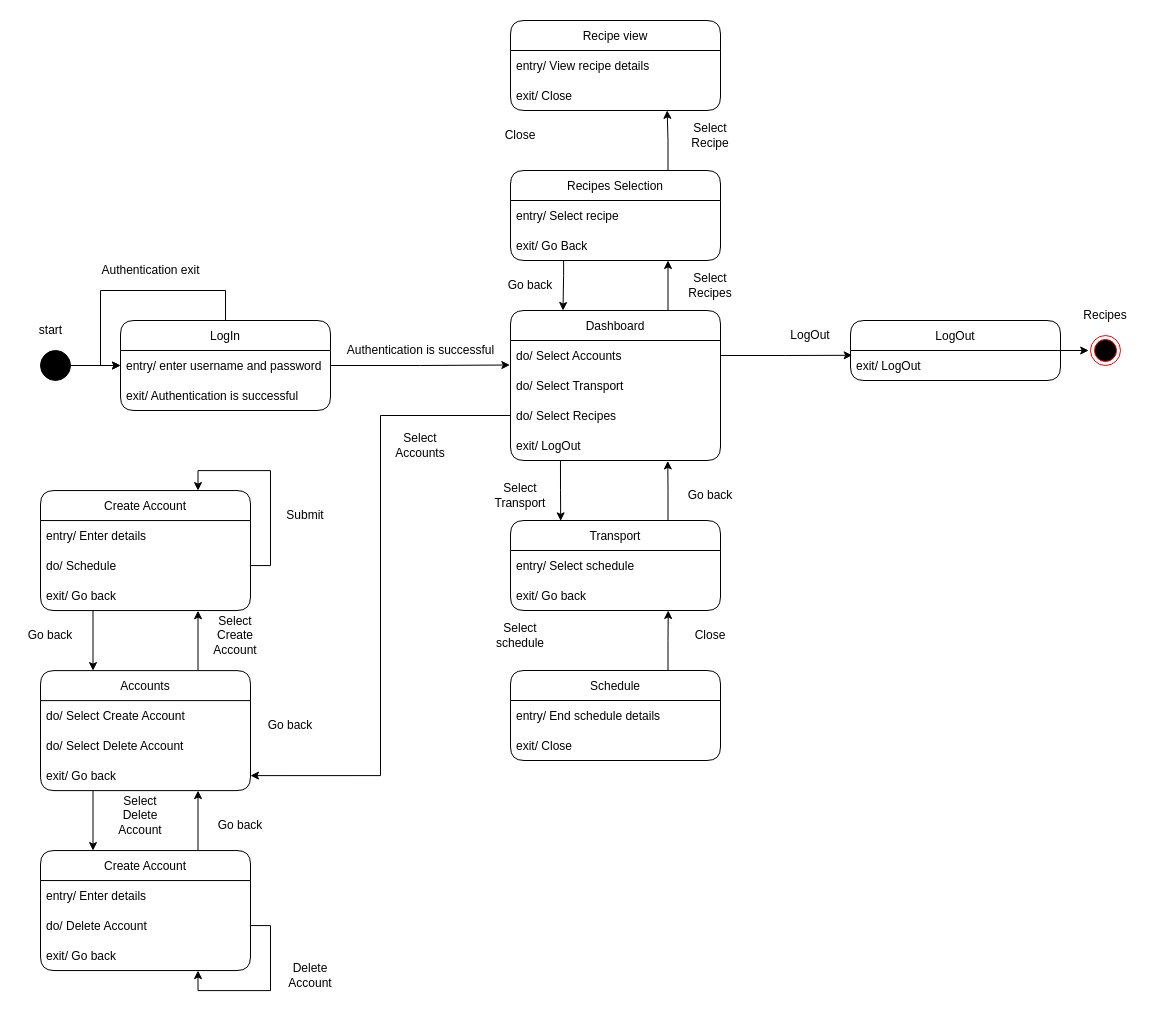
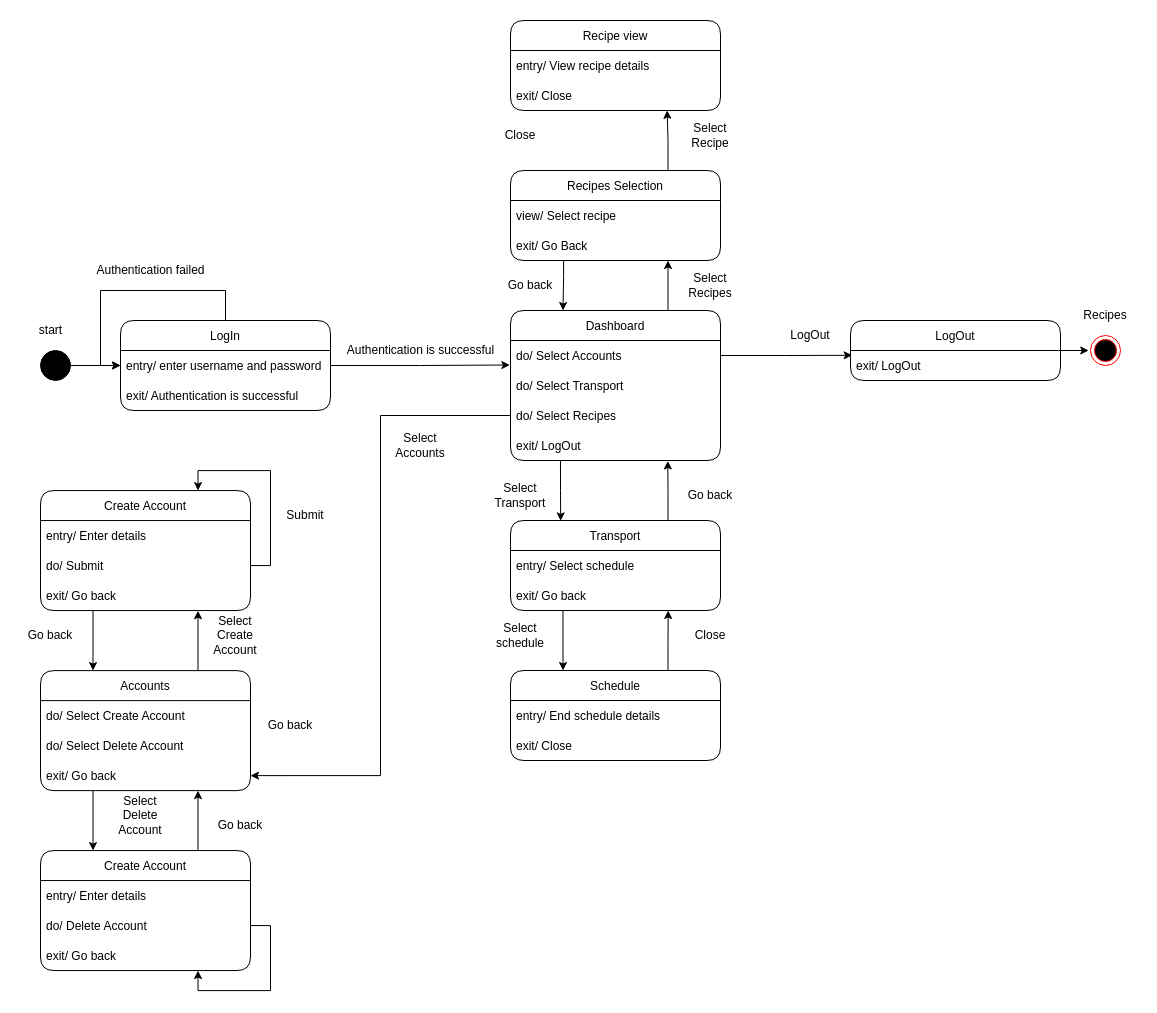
(577, 216) -> (572, 216)
(151, 271) -> (151, 271)
(83, 566) -> (76, 566)
none -> (563, 638)
(311, 976) -> none
